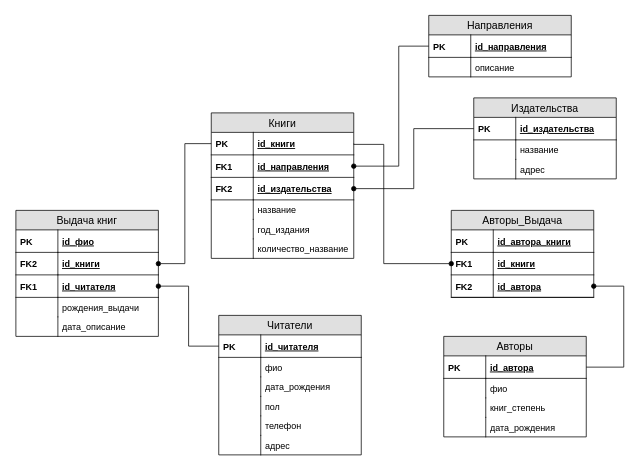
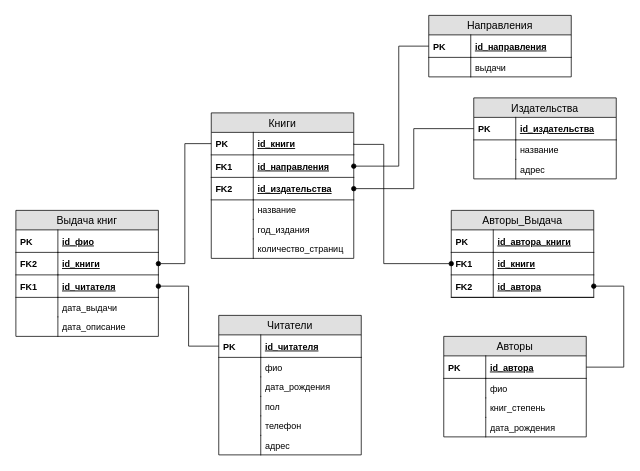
(495, 68) -> (490, 68)
(305, 249) -> (303, 249)
(100, 308) -> (90, 308)
